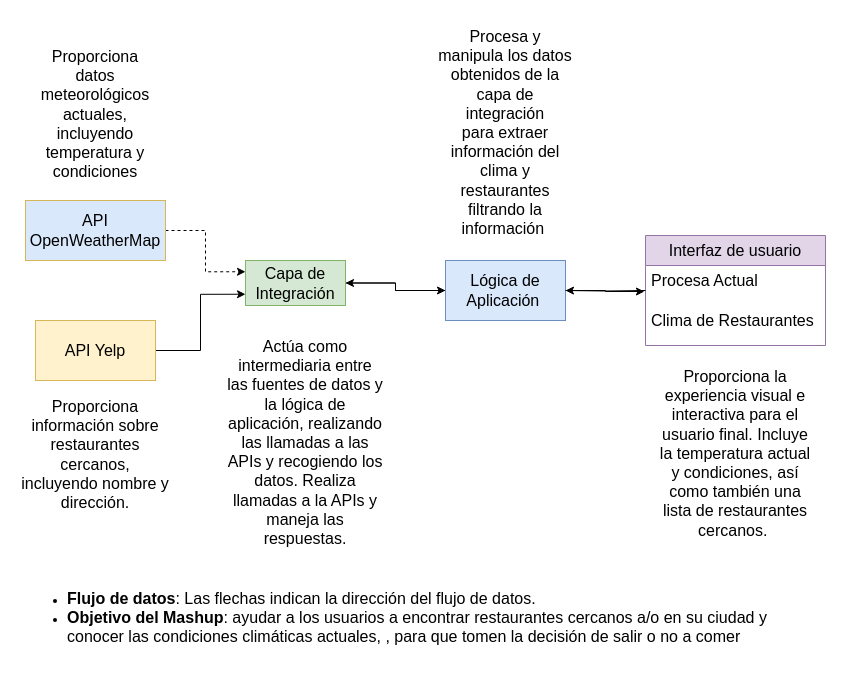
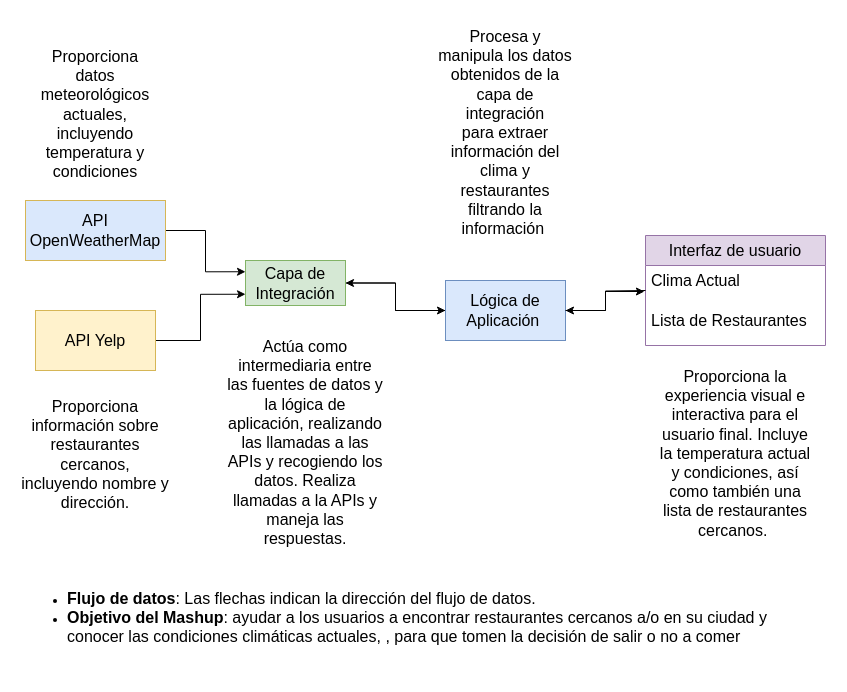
(206, 248) -> (206, 248)
(695, 281) -> (686, 281)
(506, 291) -> (506, 311)
(716, 321) -> (717, 321)
(96, 351) -> (96, 341)
